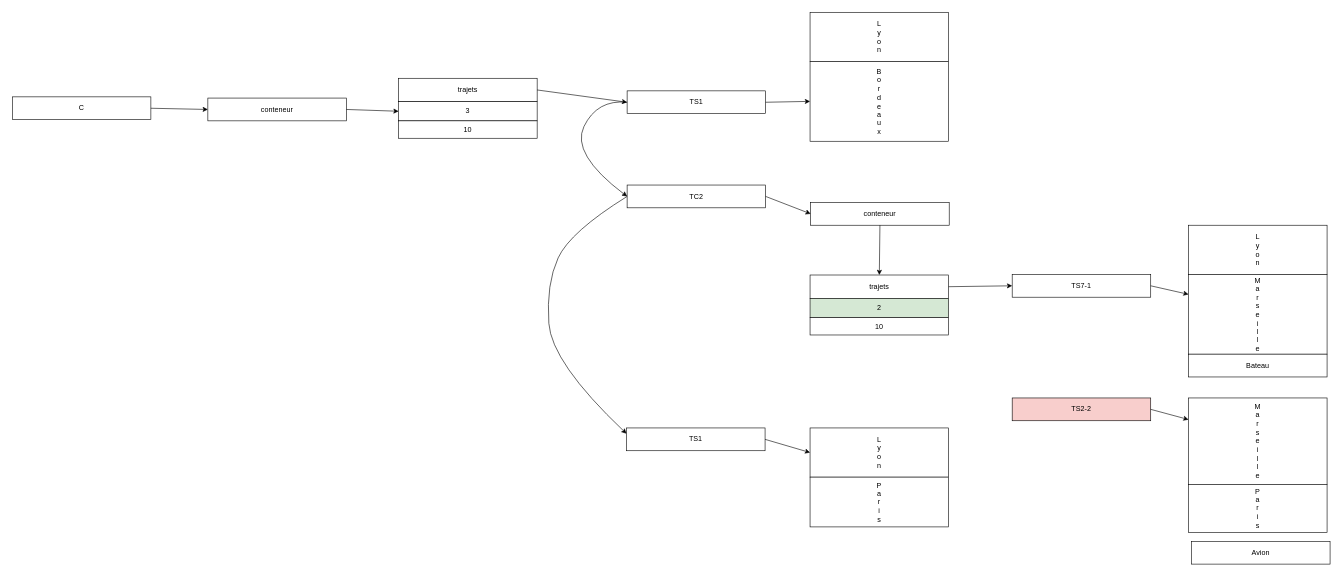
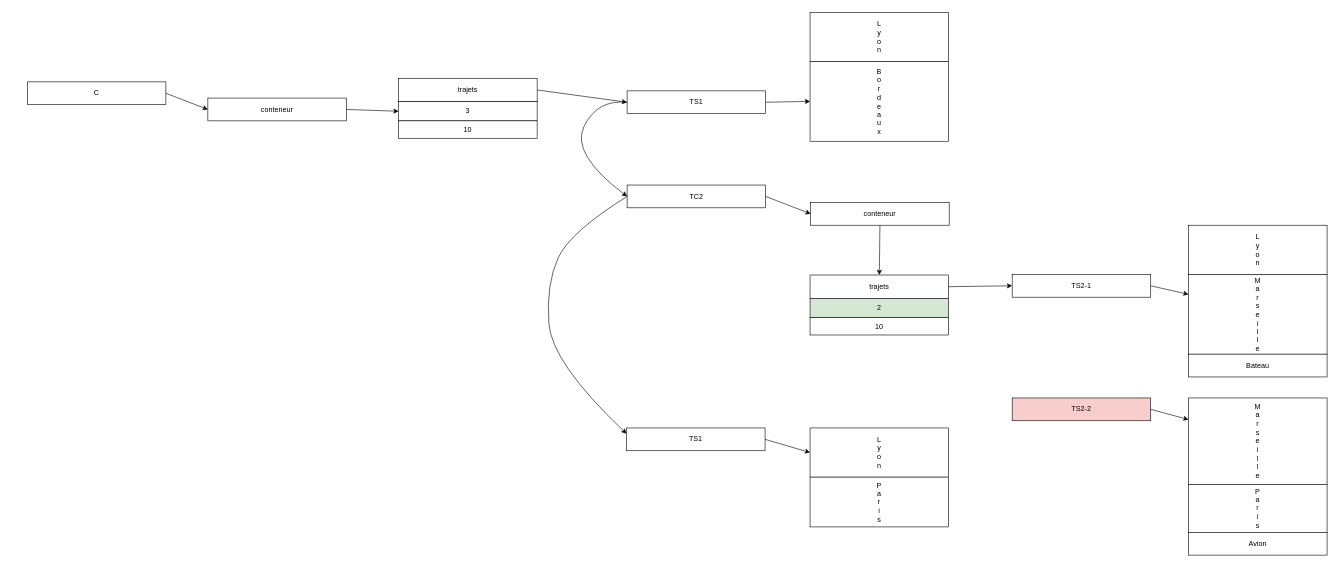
(82, 108) -> (97, 93)
(1082, 286) -> (1082, 286)
(1261, 553) -> (1258, 544)
